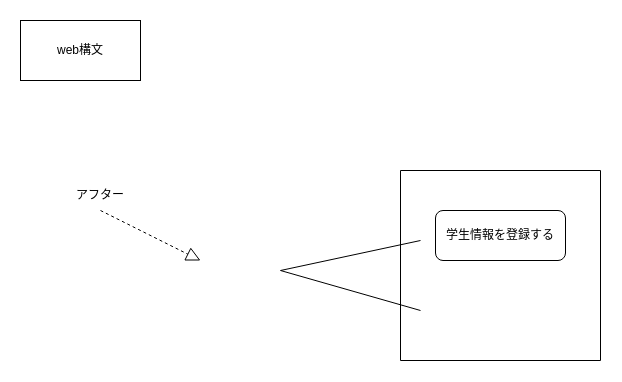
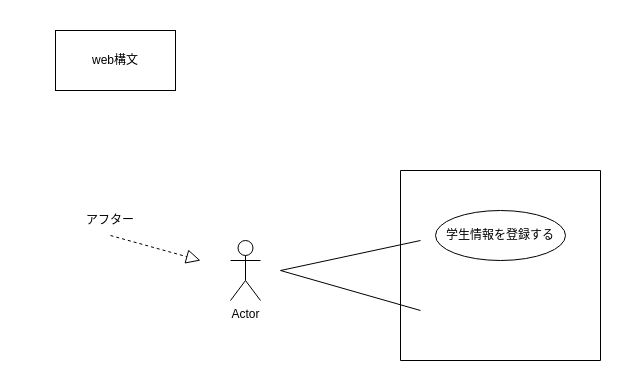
(81, 51) -> (116, 61)
(101, 196) -> (111, 221)
(501, 236) -> (501, 236)
none -> (246, 271)
